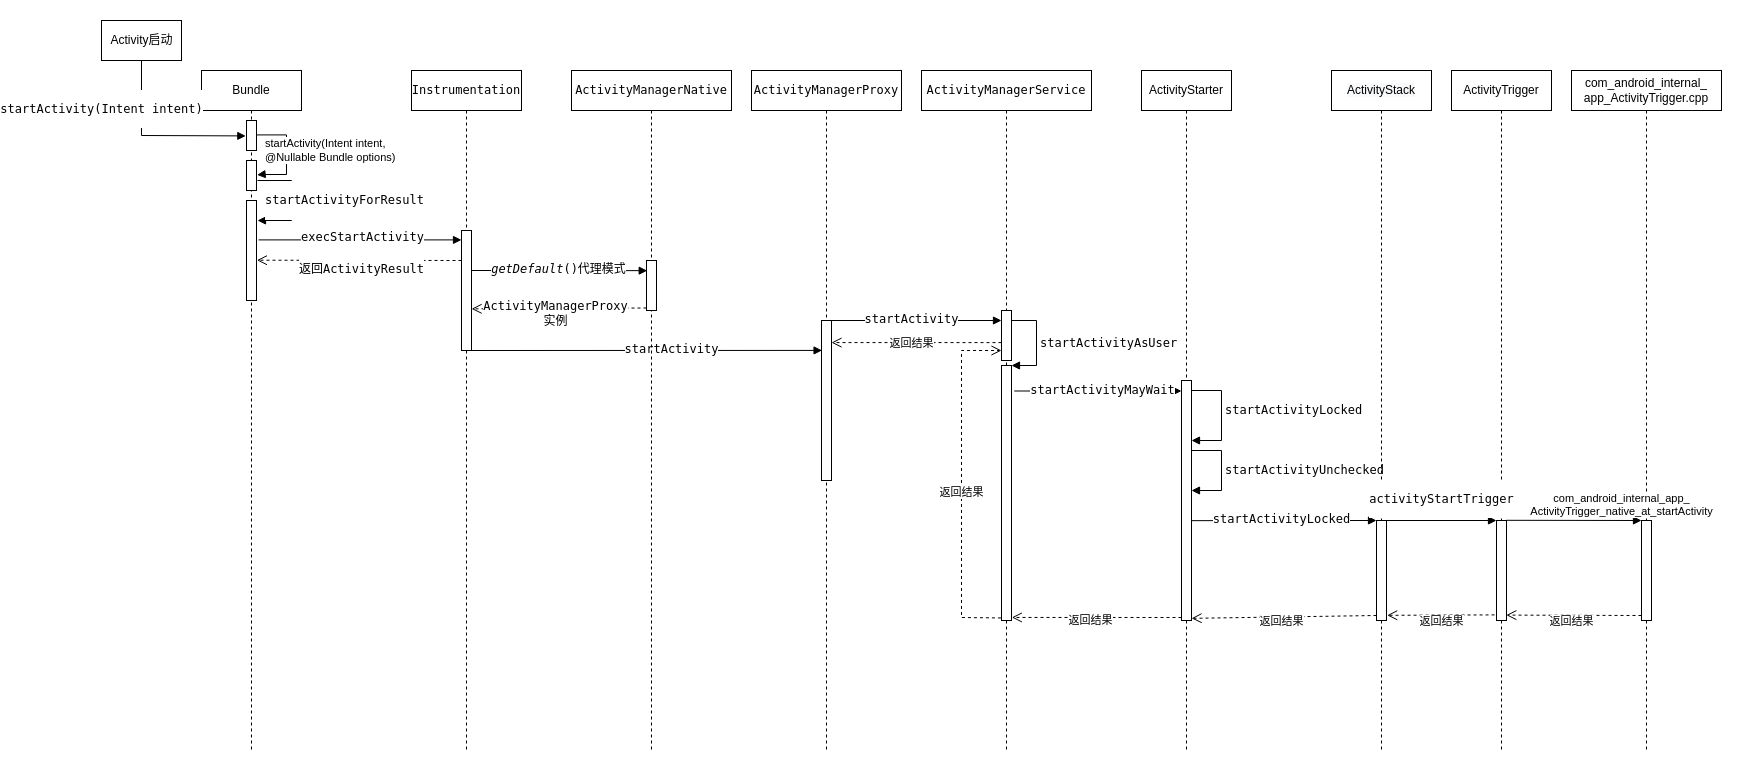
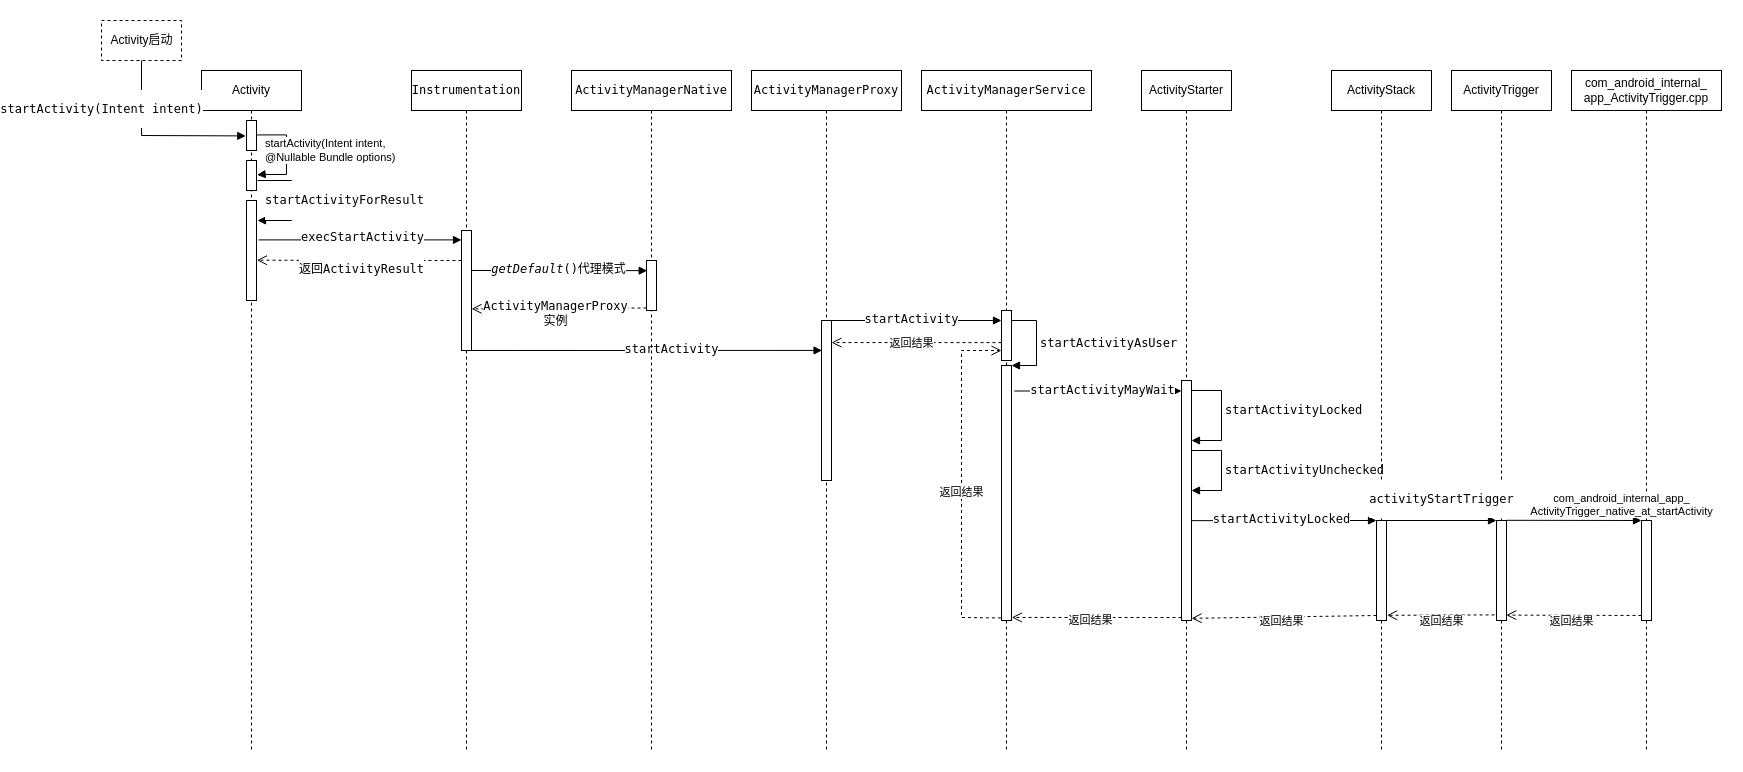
(142, 41) -> (142, 41)
(252, 91) -> (252, 91)
